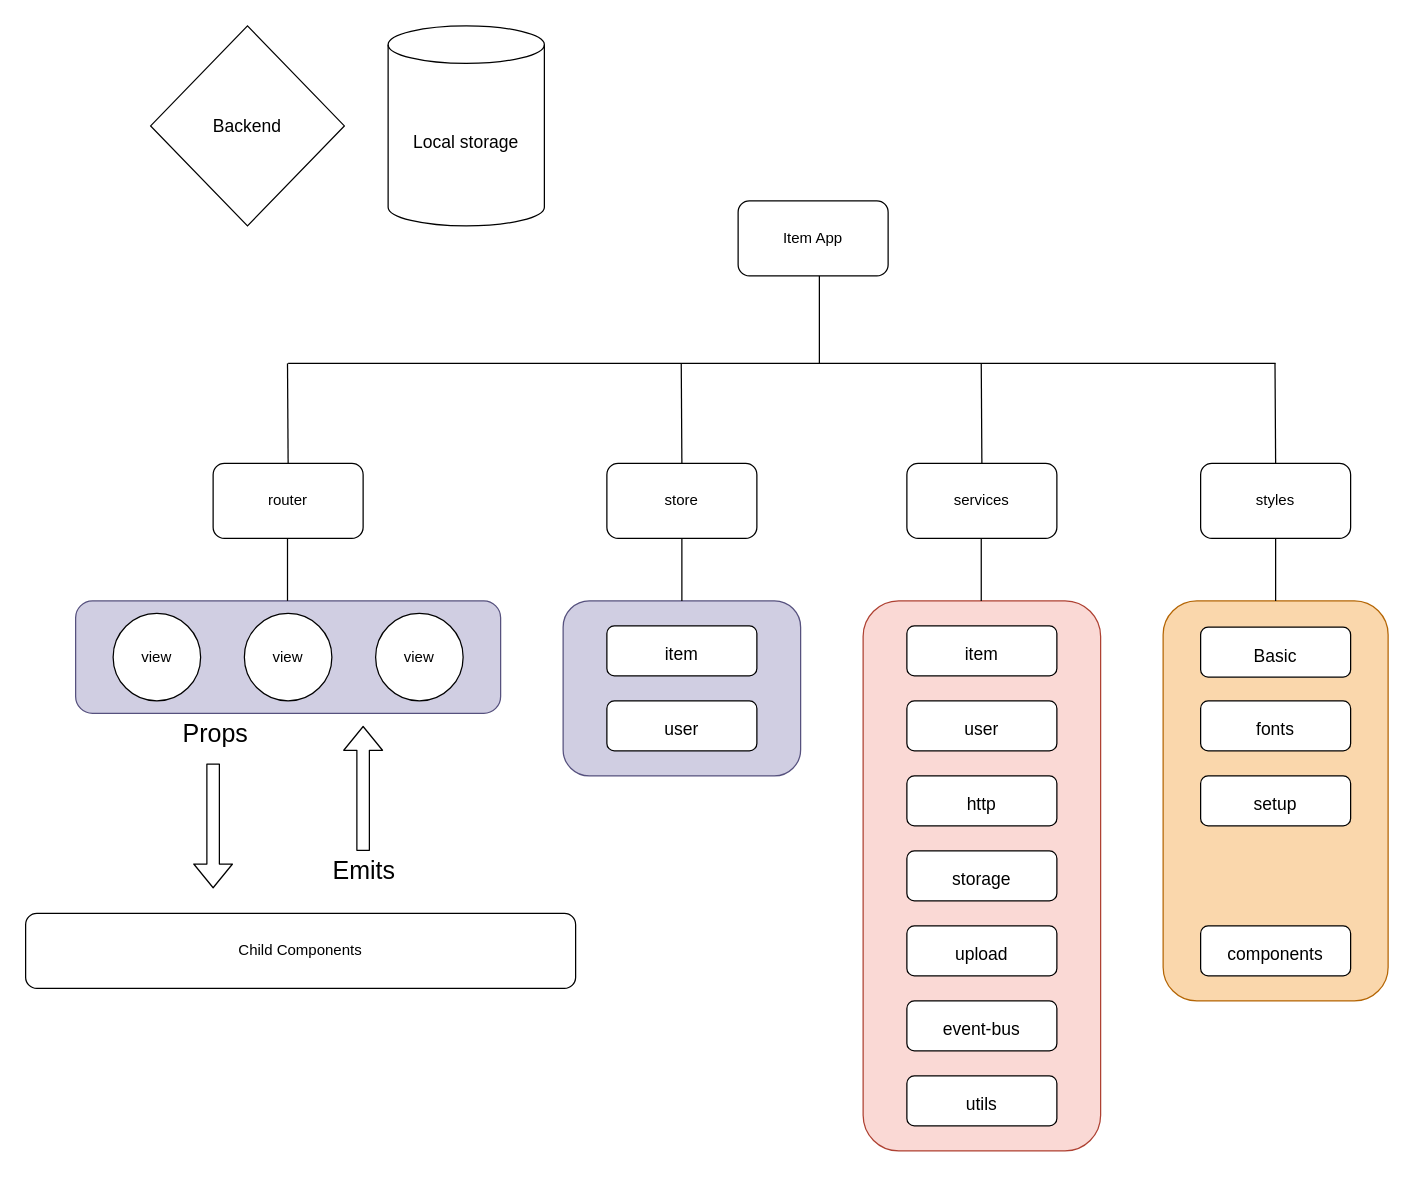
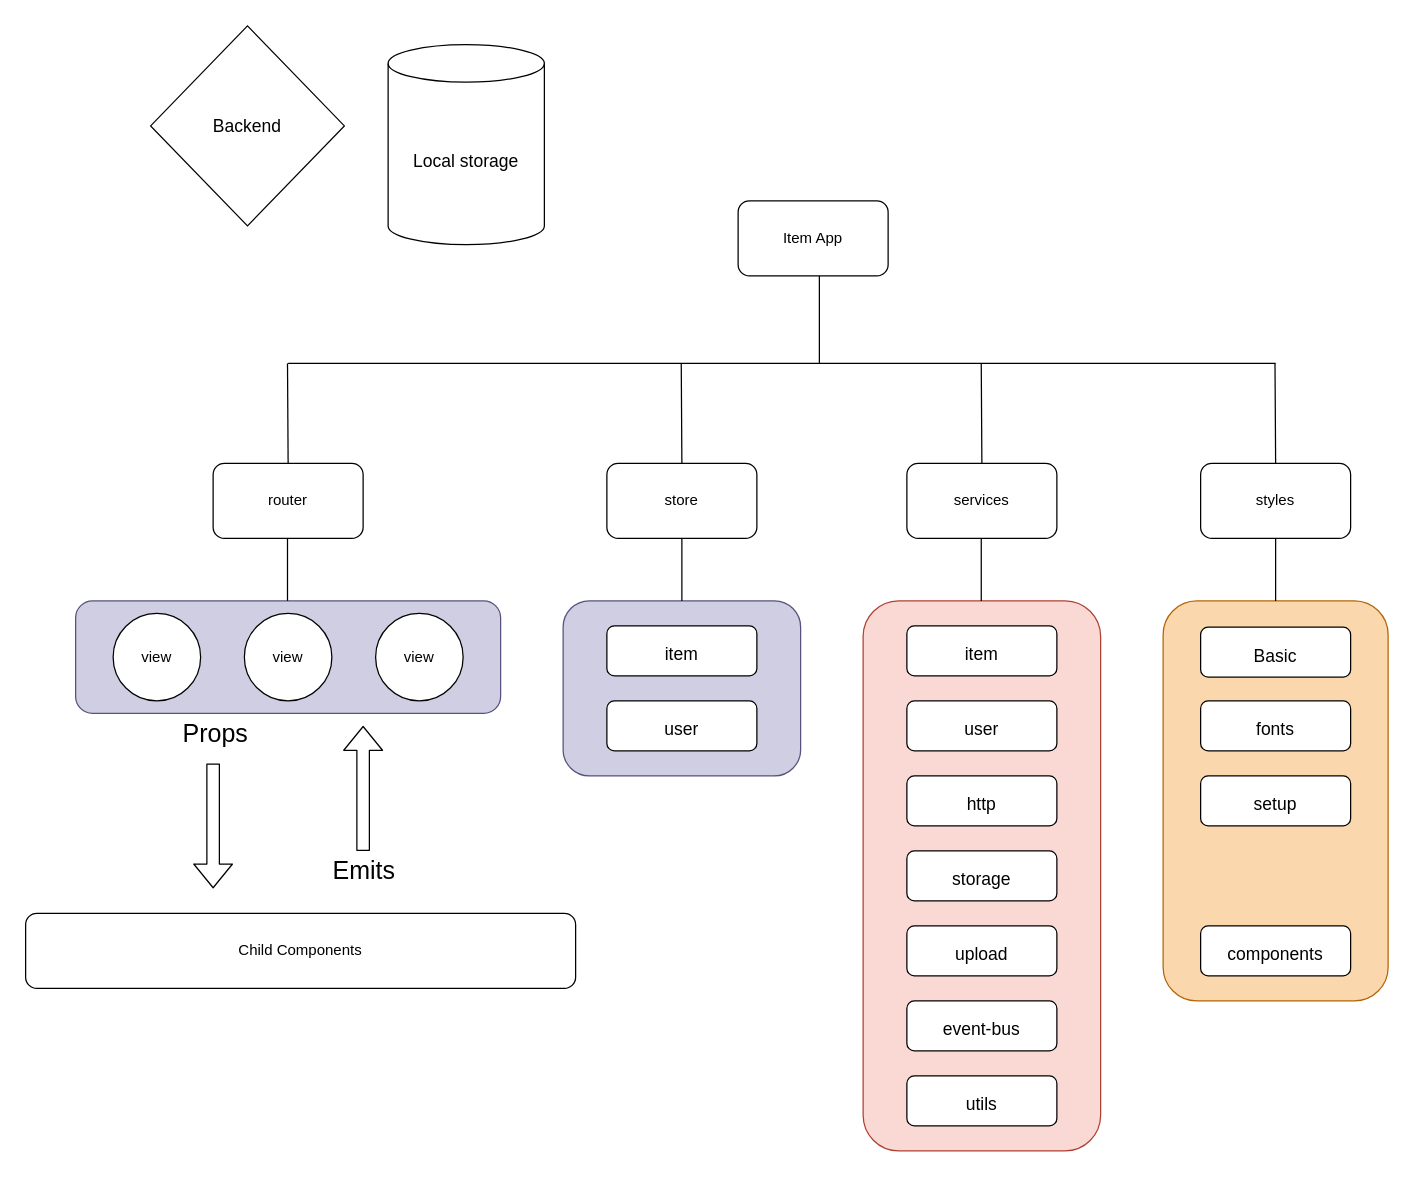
(466, 126) -> (466, 144)
